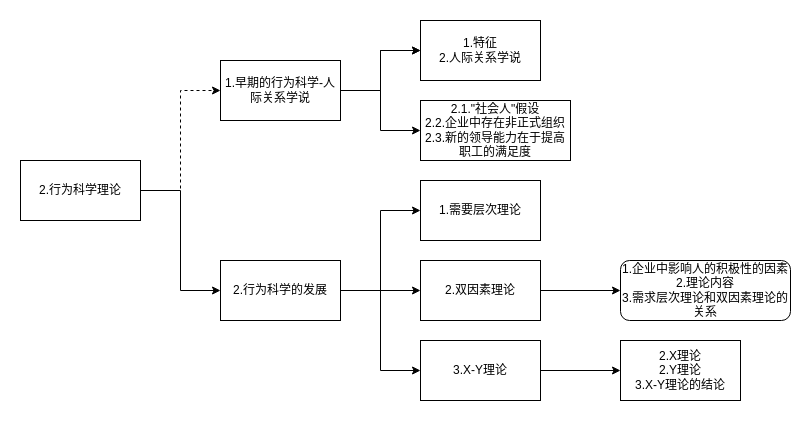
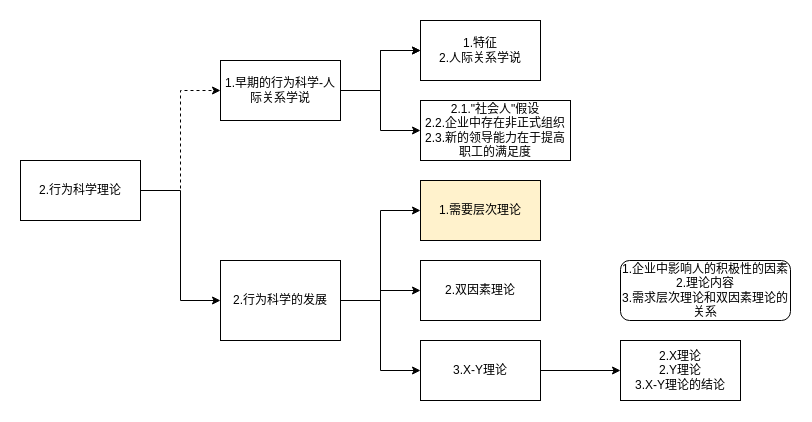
(481, 211) -> (481, 211)
(281, 291) -> (281, 301)
(577, 291) -> none
